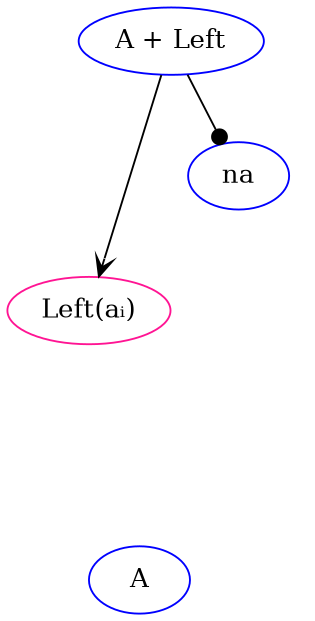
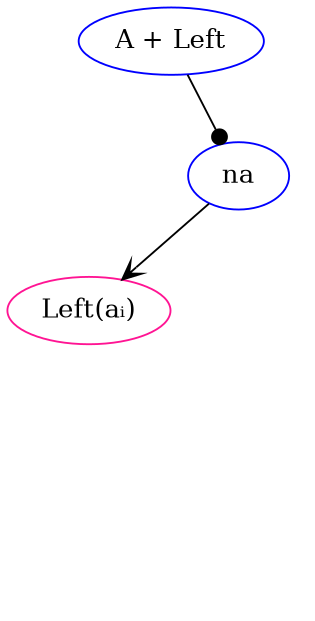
(133, 167) -> (173, 235)
(139, 580) -> none
